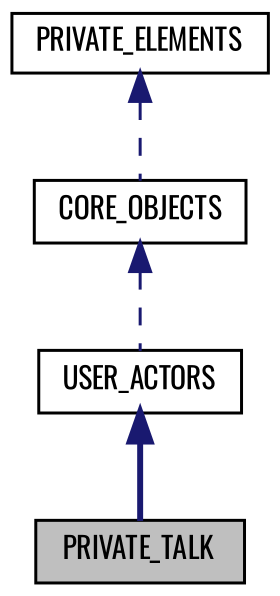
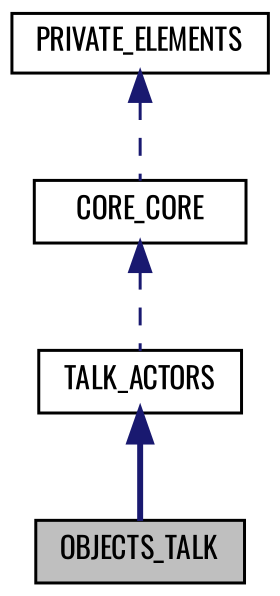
(140, 212) -> (140, 212)
(140, 382) -> (140, 382)
(140, 552) -> (140, 552)
